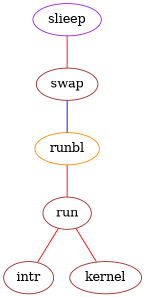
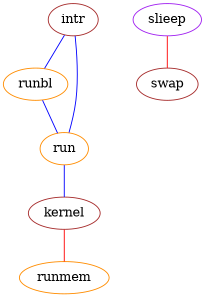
(67, 117) -> (55, 52)
(67, 181) -> (50, 117)
(67, 213) -> (64, 149)
(48, 245) -> (77, 85)
(86, 245) -> (64, 181)
none -> (64, 278)
